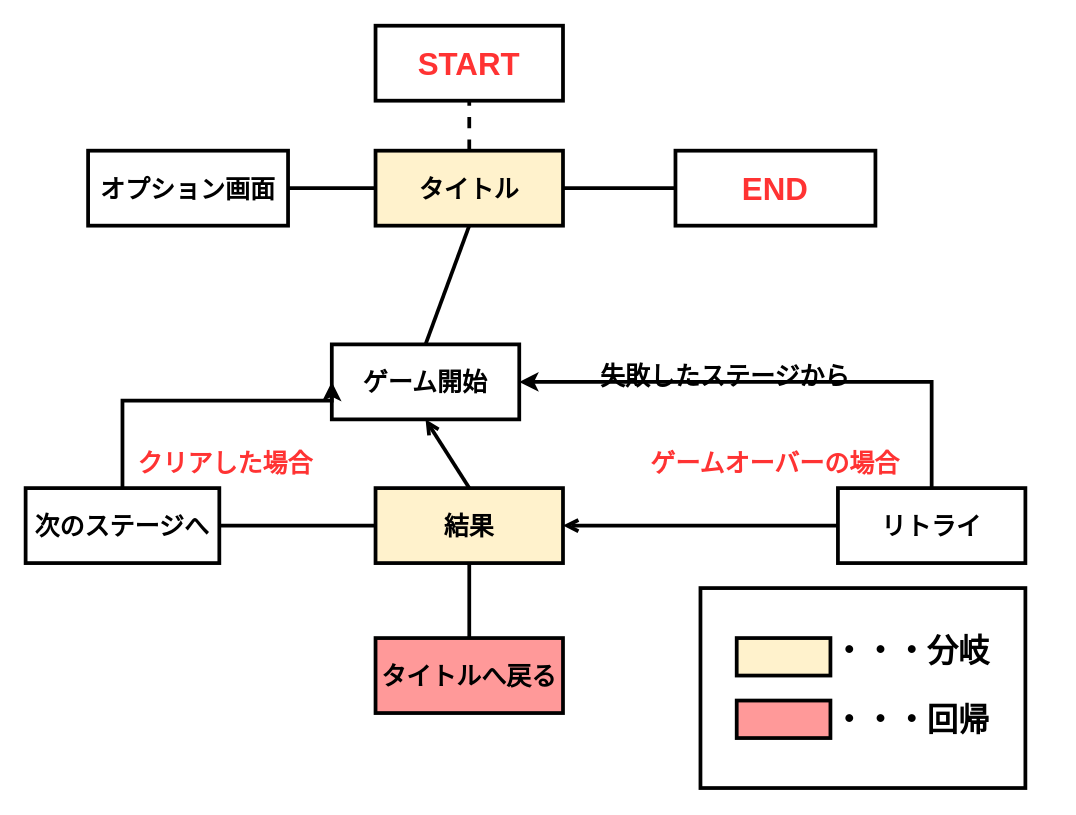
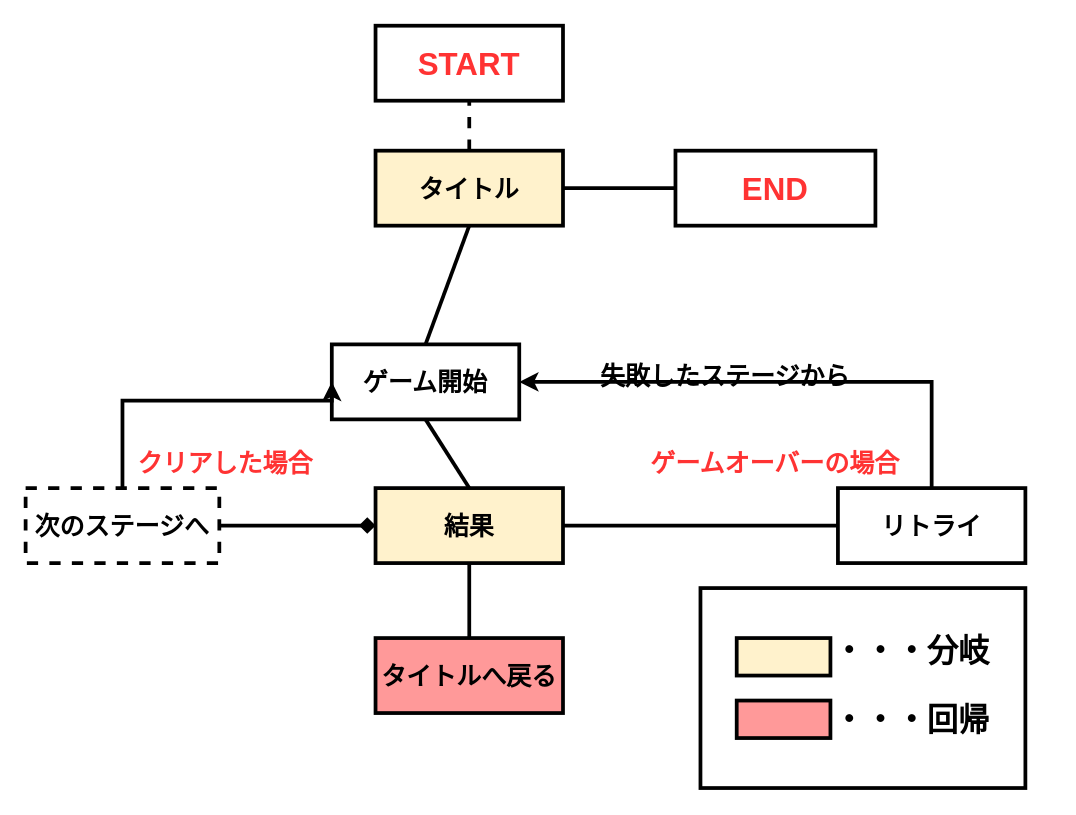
(188, 188) -> none
(331, 188) -> none
(432, 429) -> (429, 425)
(123, 526) -> (123, 526)
(367, 526) -> (361, 526)
(575, 526) -> (571, 526)
